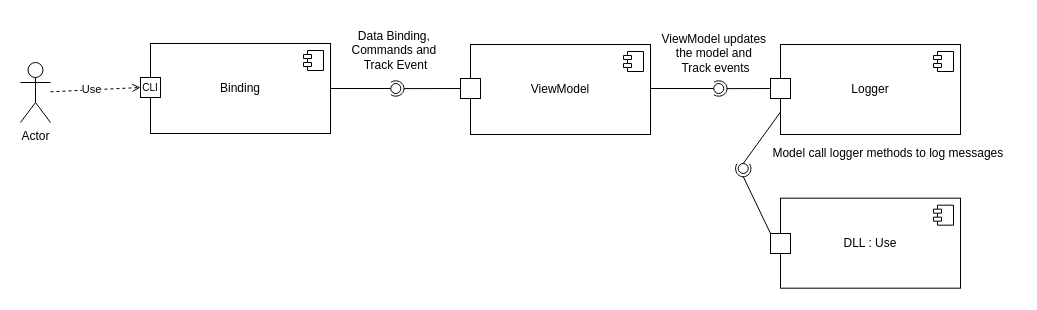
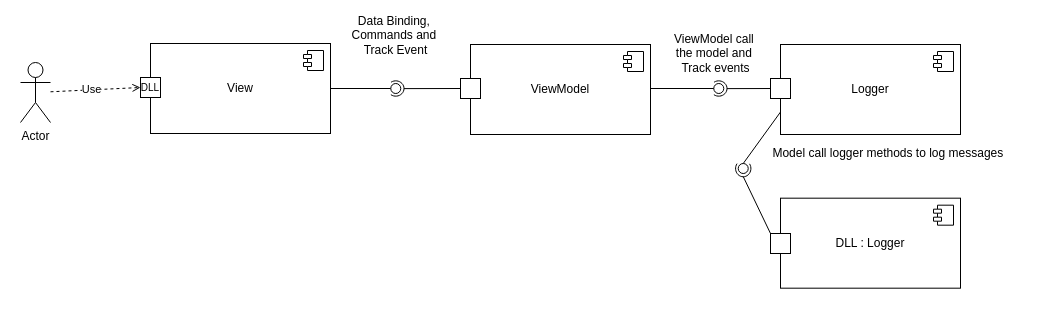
(396, 51) -> (396, 36)
(716, 54) -> (716, 54)
(151, 88) -> (151, 88)
(241, 89) -> (241, 89)
(871, 244) -> (871, 244)
